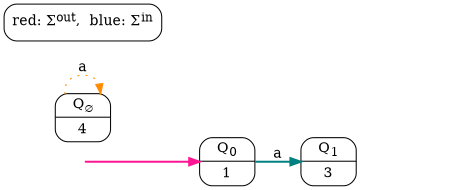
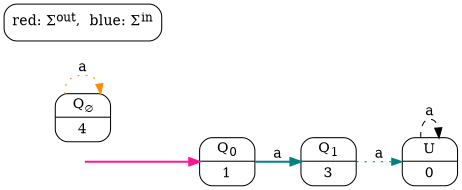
none -> (430, 162)
